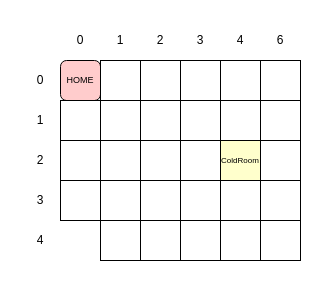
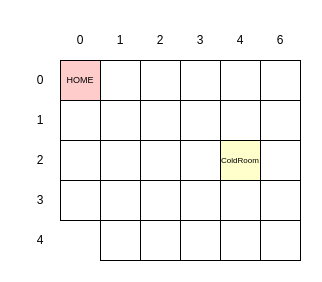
(81, 81) -> (81, 81)
